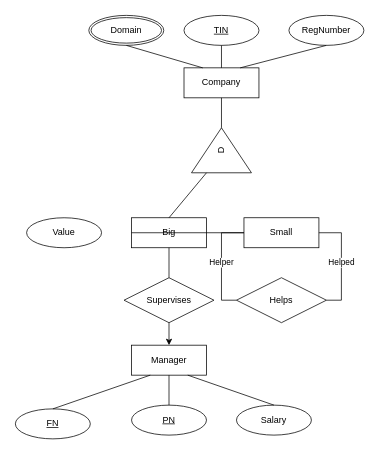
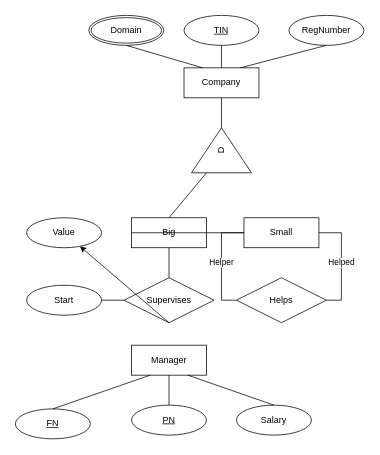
none -> (64, 300)
none -> (113, 300)
(169, 339) -> (126, 286)
